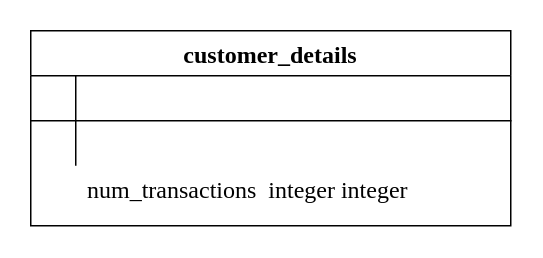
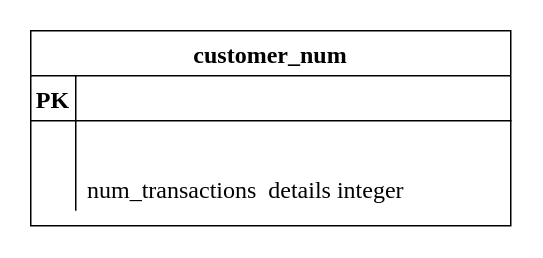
(270, 55) -> (270, 55)
none -> (53, 98)
(293, 190) -> (290, 190)
